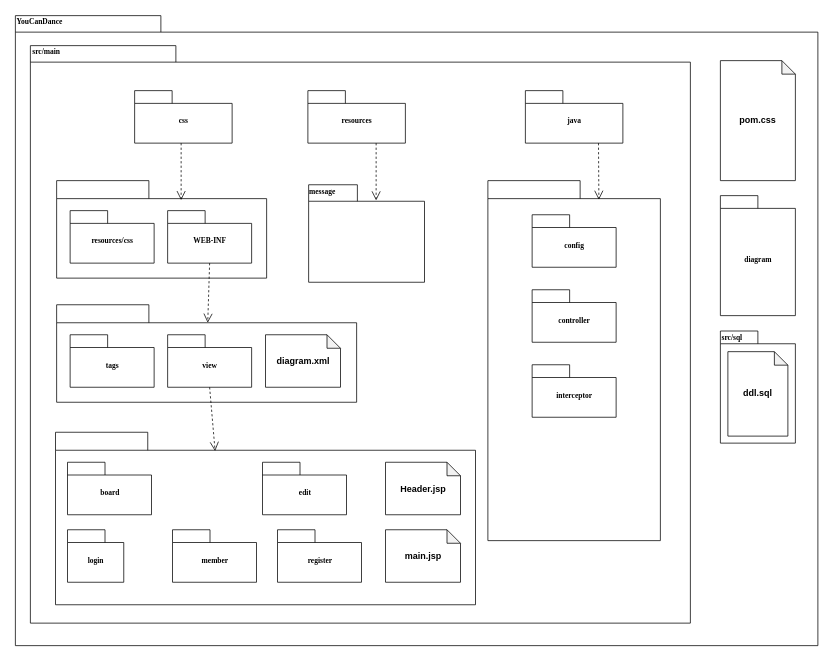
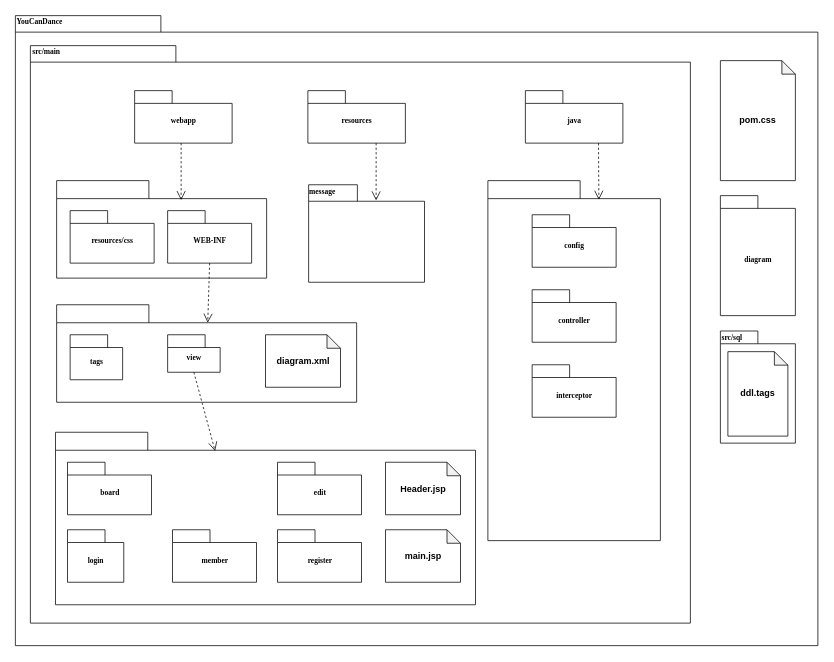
(184, 120) -> (184, 120)
(112, 361) -> (96, 357)
(210, 361) -> (194, 353)
(758, 393) -> (758, 393)
(305, 488) -> (320, 488)
